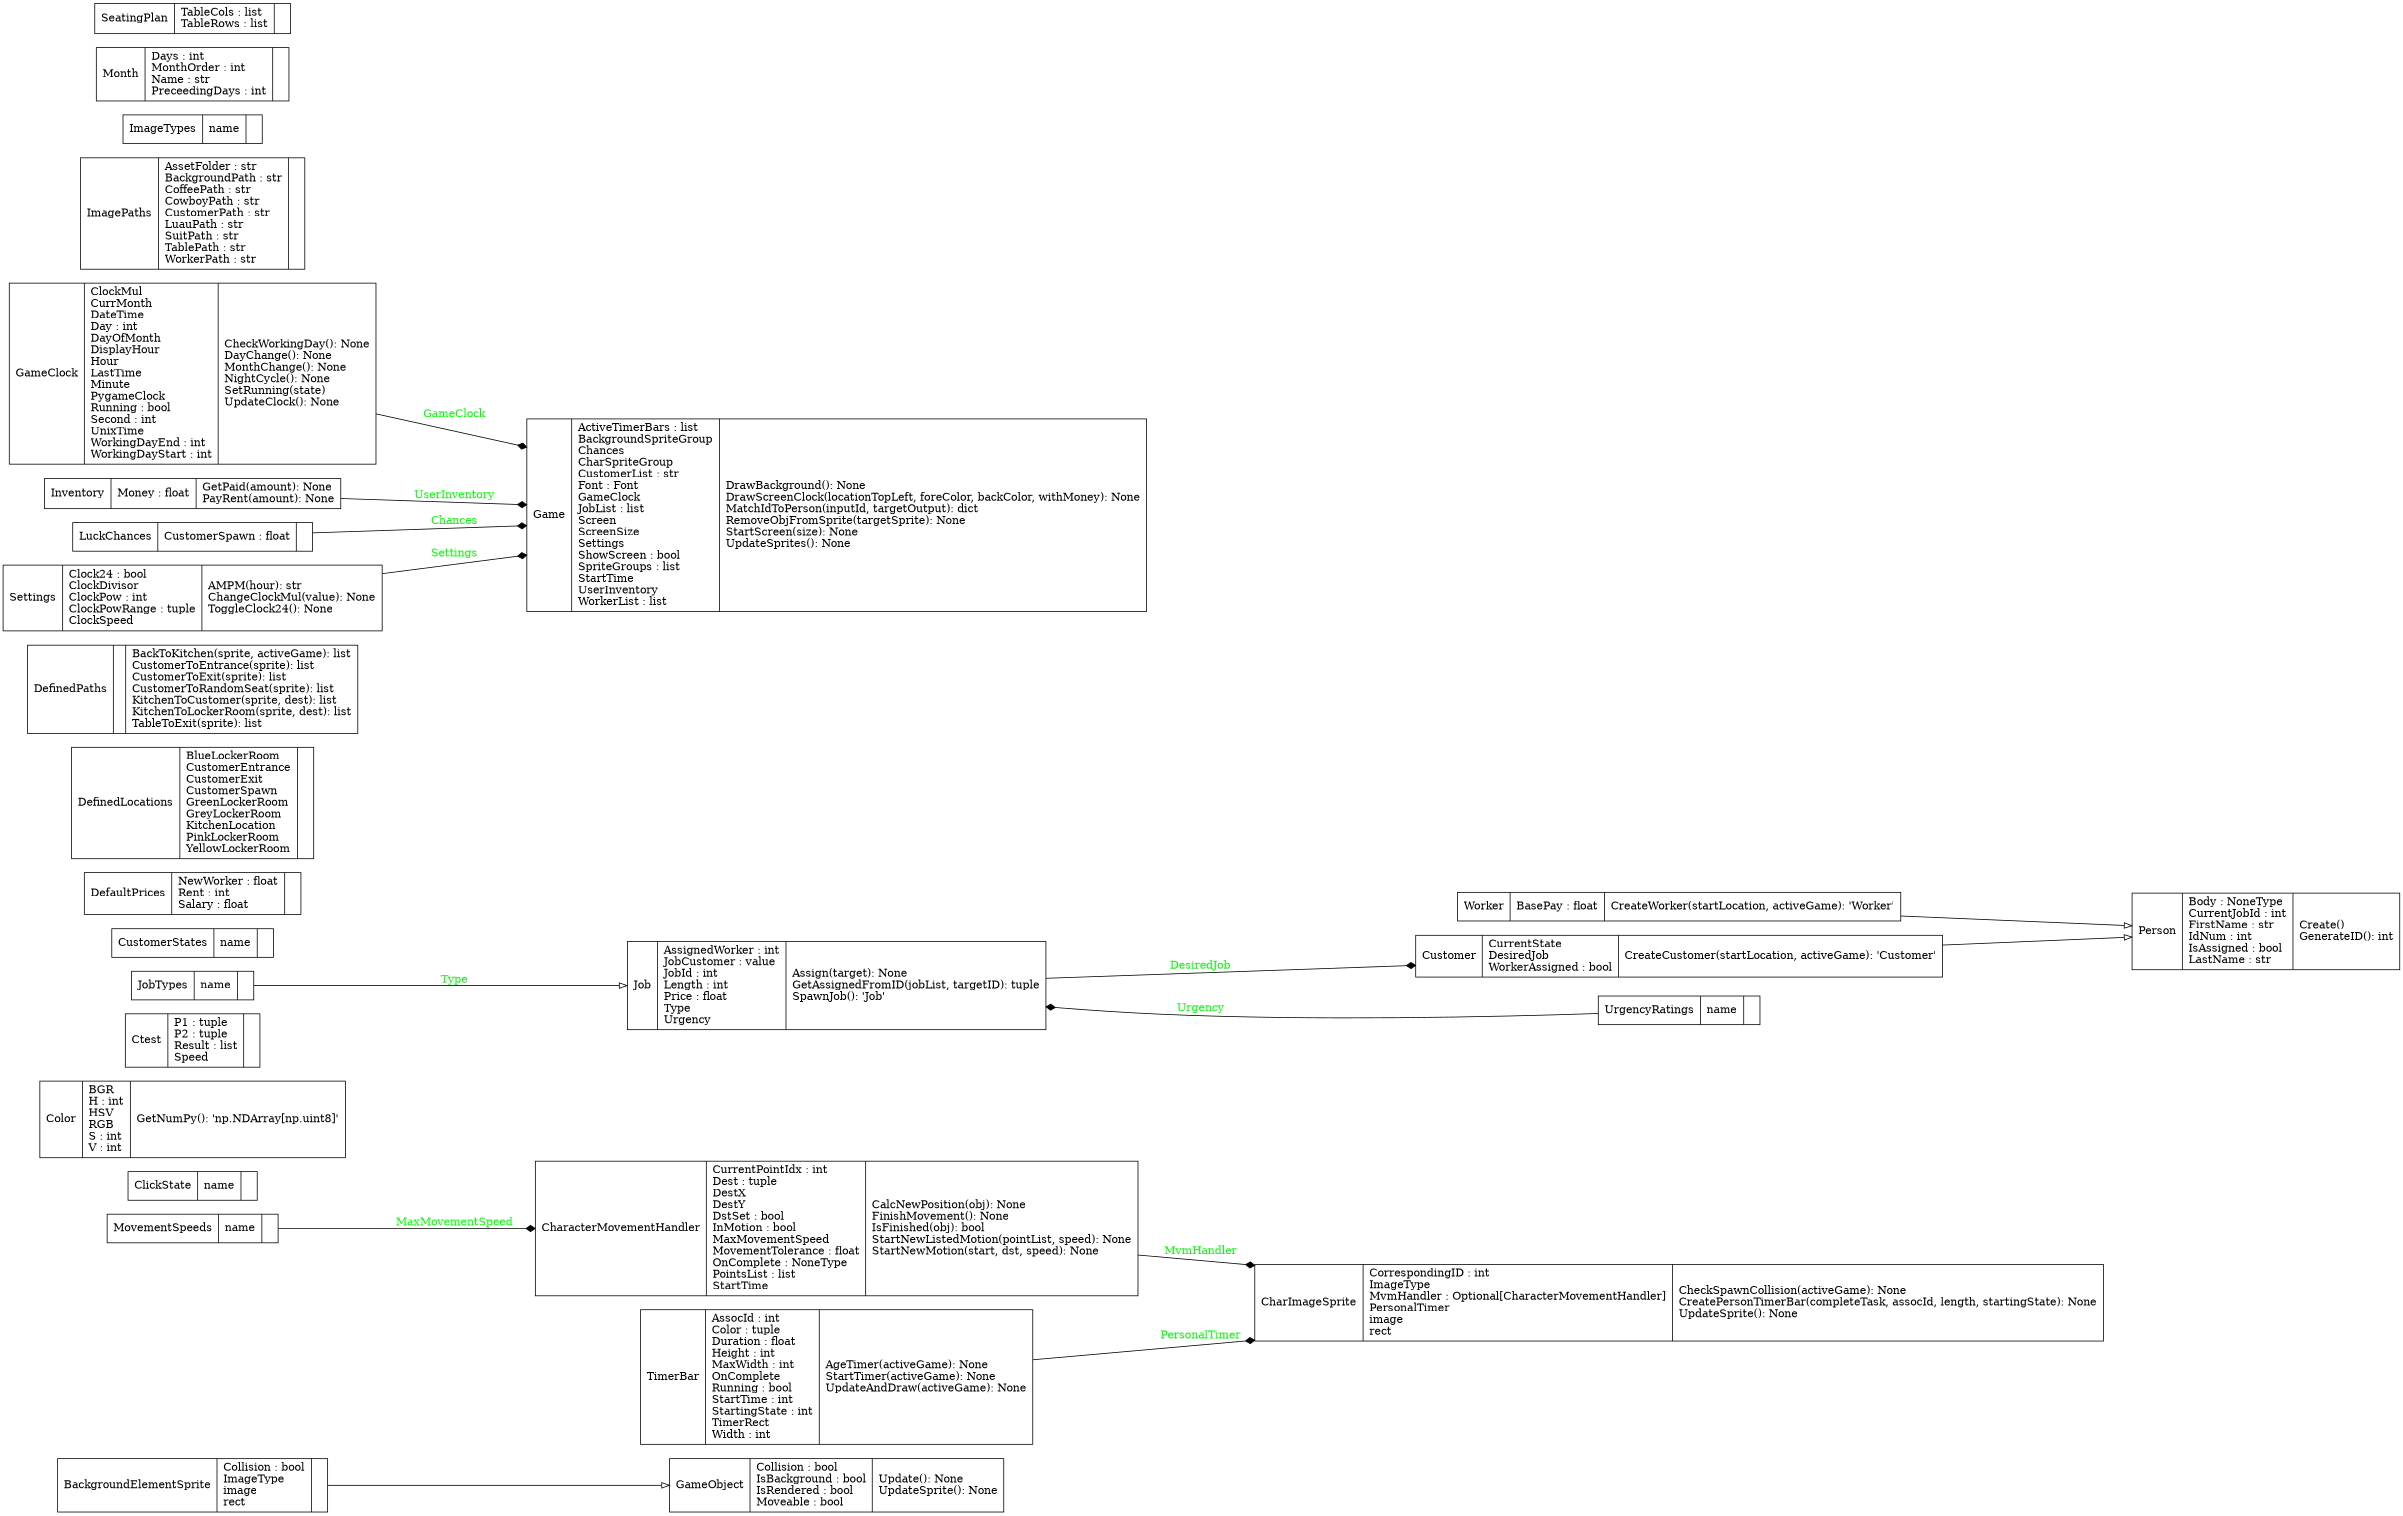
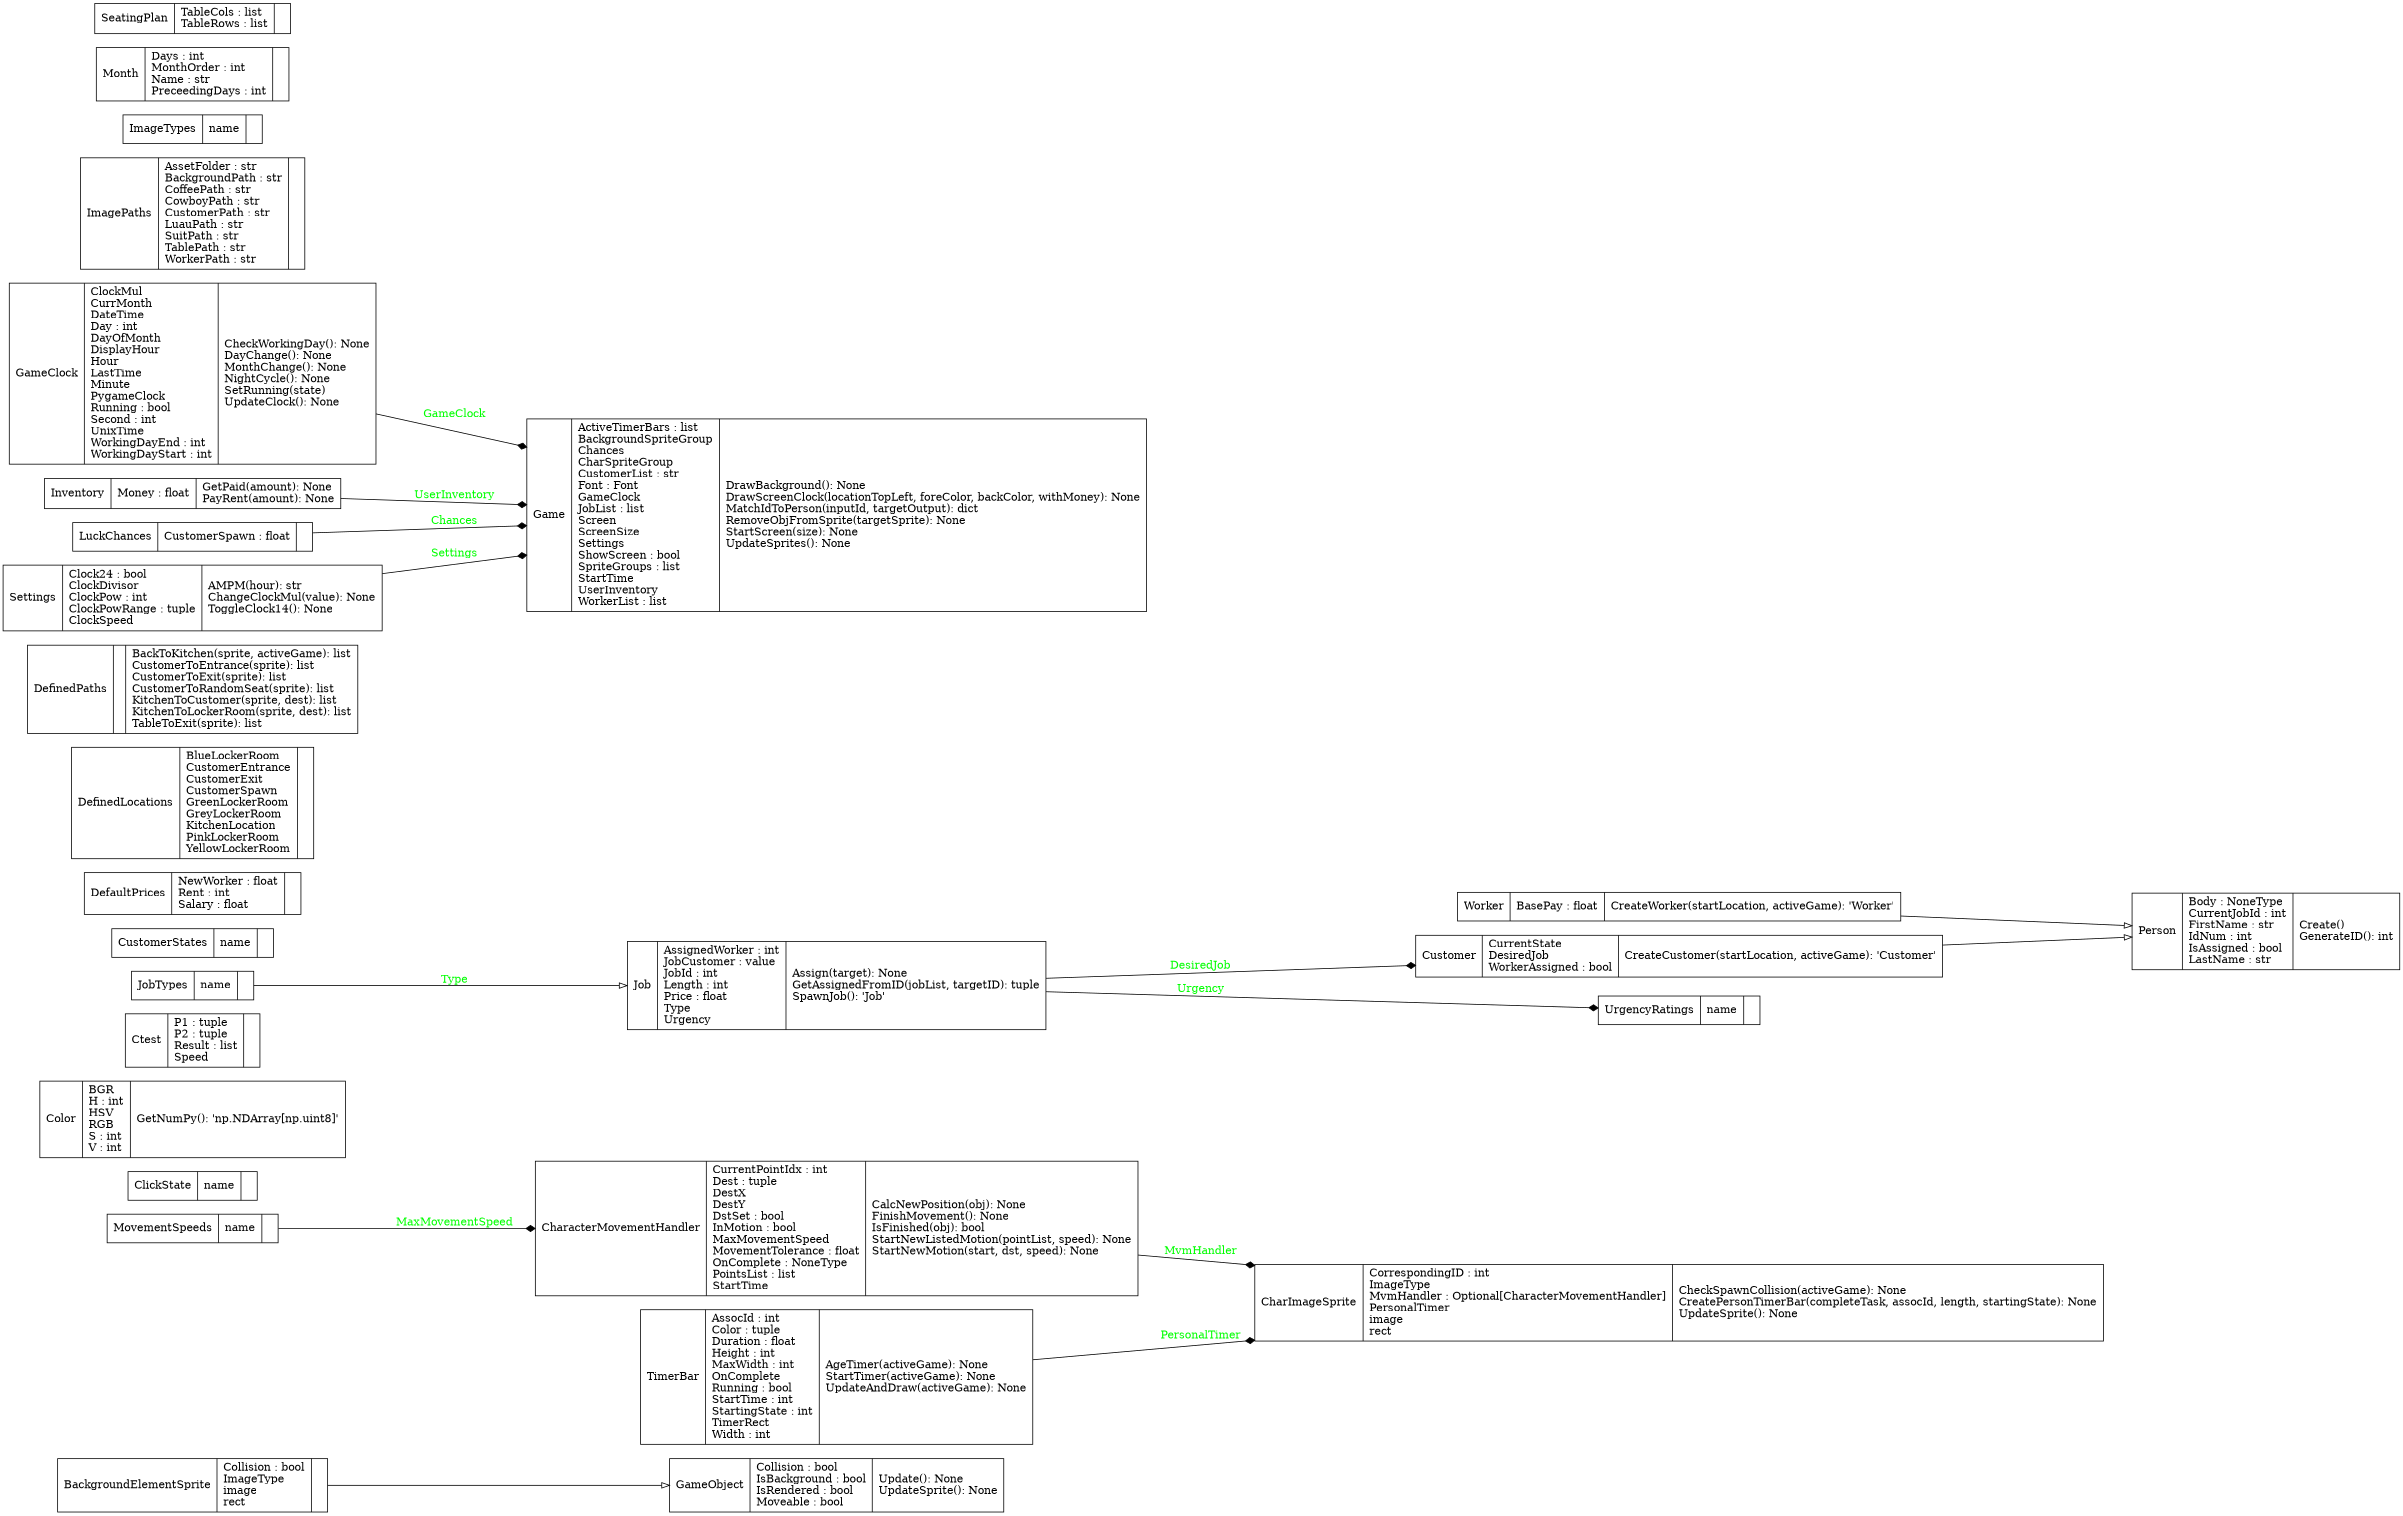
(271, 609) -> (271, 609)
(1327, 1018) -> (1317, 1000)
